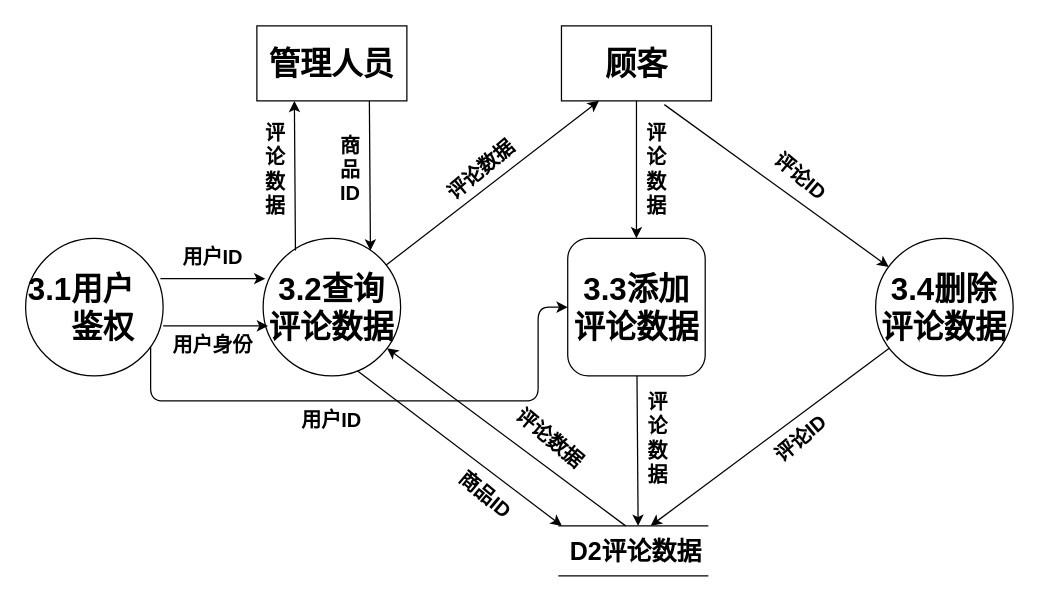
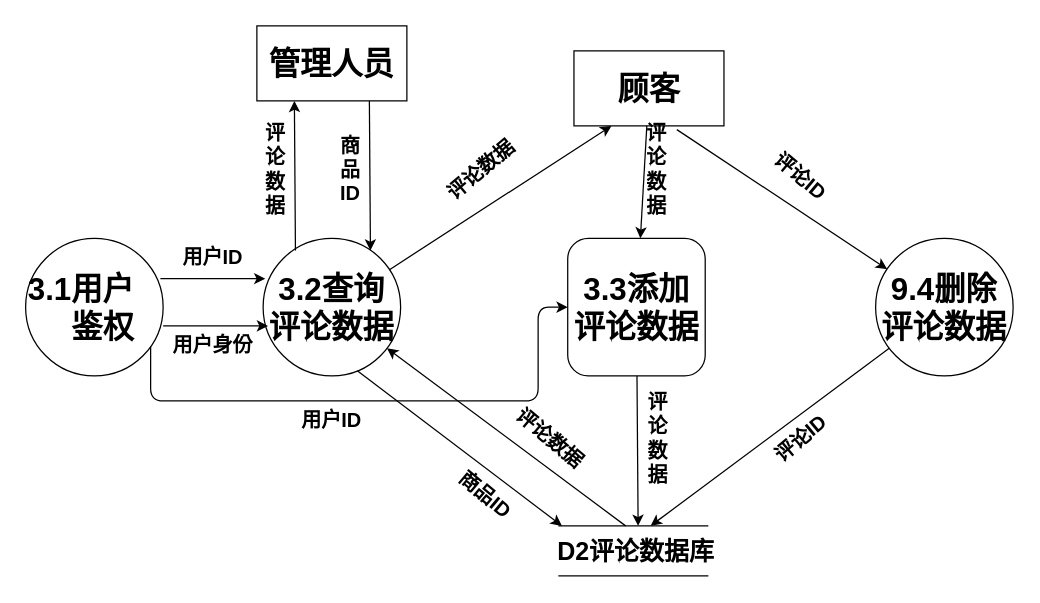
(636, 63) -> (649, 88)
(944, 307) -> (944, 307)
(636, 551) -> (636, 551)
